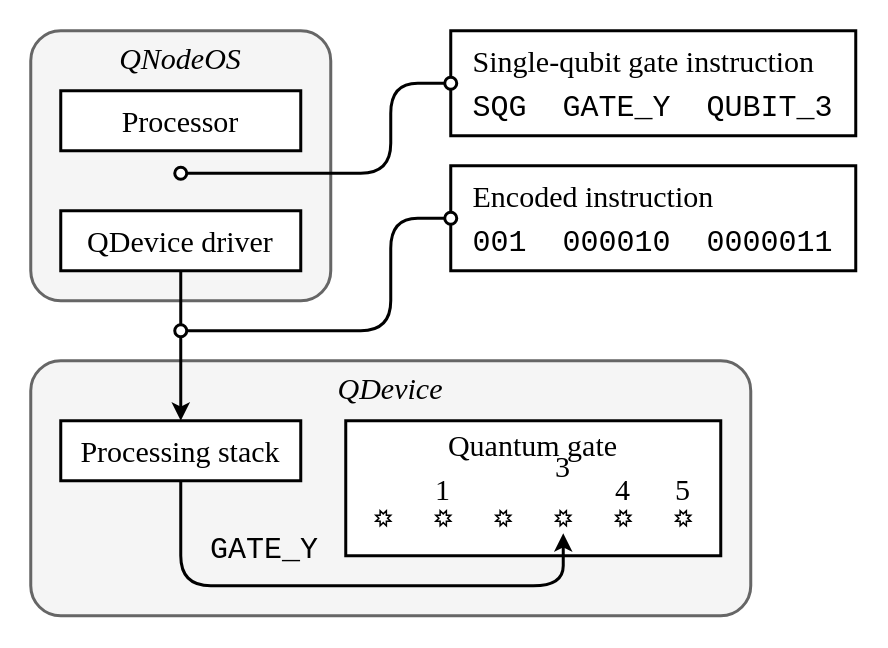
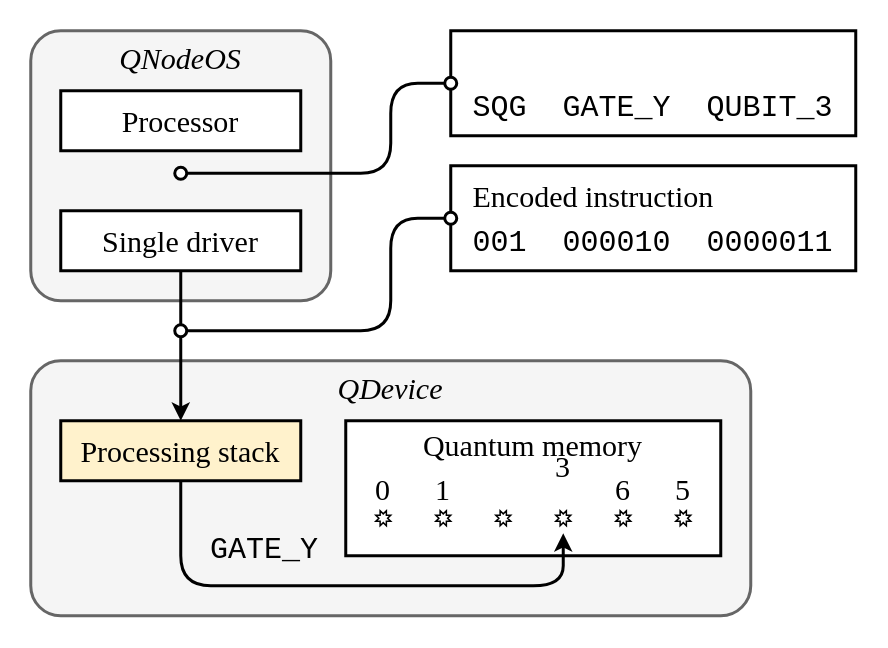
(653, 61) -> none
(181, 241) -> (181, 241)
(533, 446) -> (533, 446)
(181, 451) -> (181, 451)
none -> (383, 488)
(623, 488) -> (623, 488)
